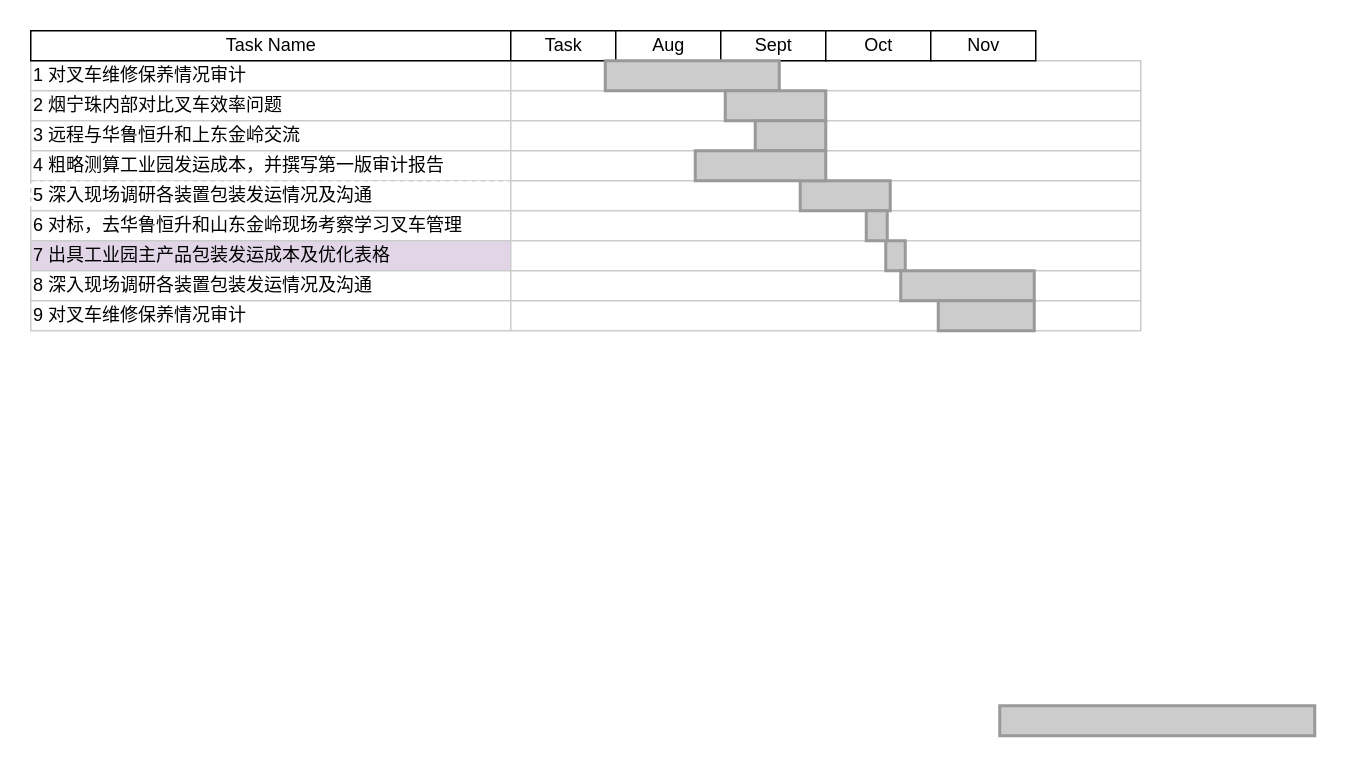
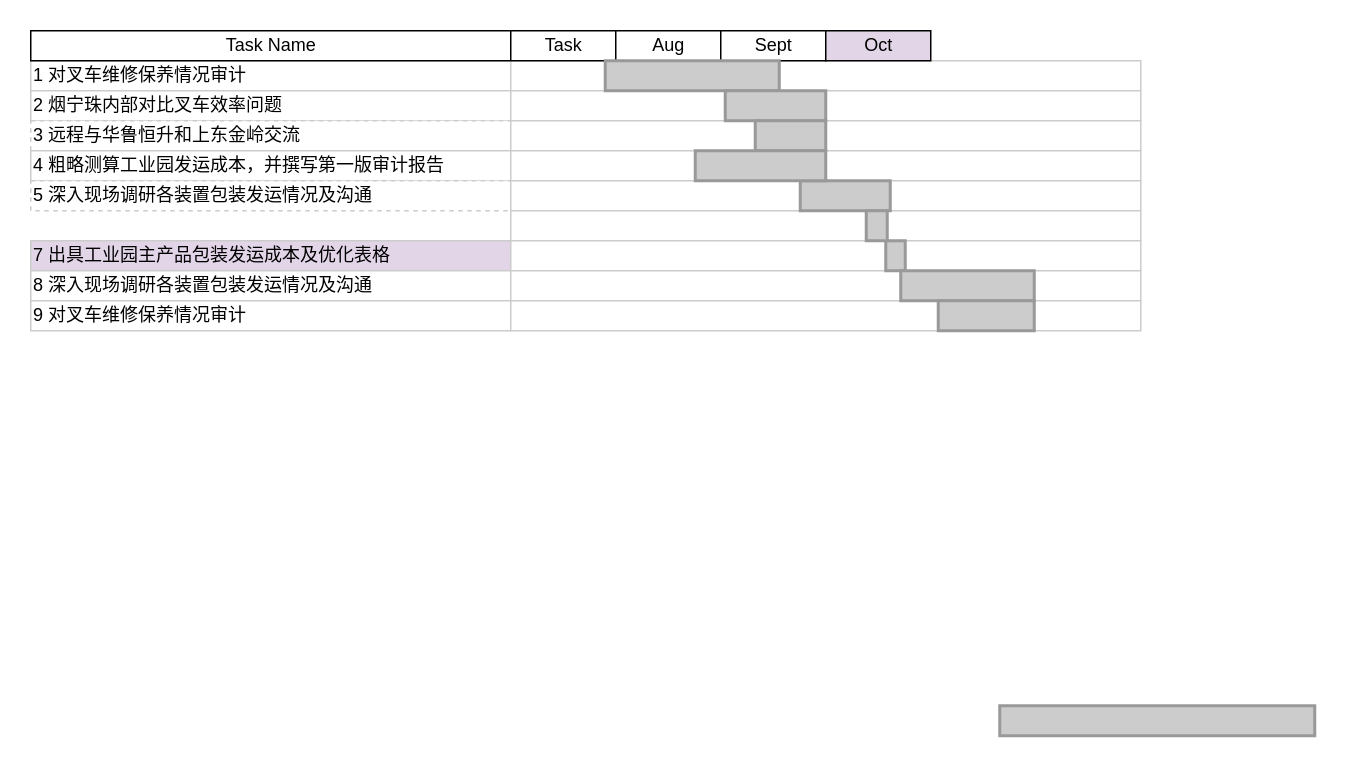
(878, 46) -> (878, 46)
(983, 46) -> none
(271, 136) -> (271, 136)
(271, 226) -> none
